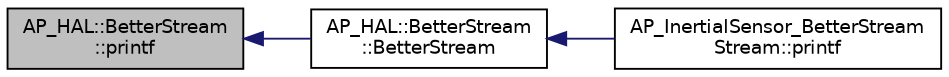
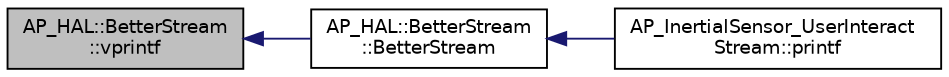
(125, 39) -> (125, 39)
(778, 39) -> (778, 39)
